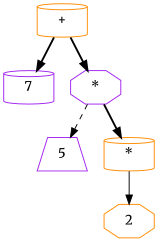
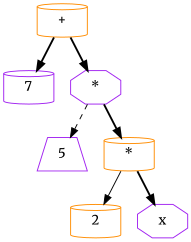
(129, 221) -> (96, 221)
none -> (163, 221)
